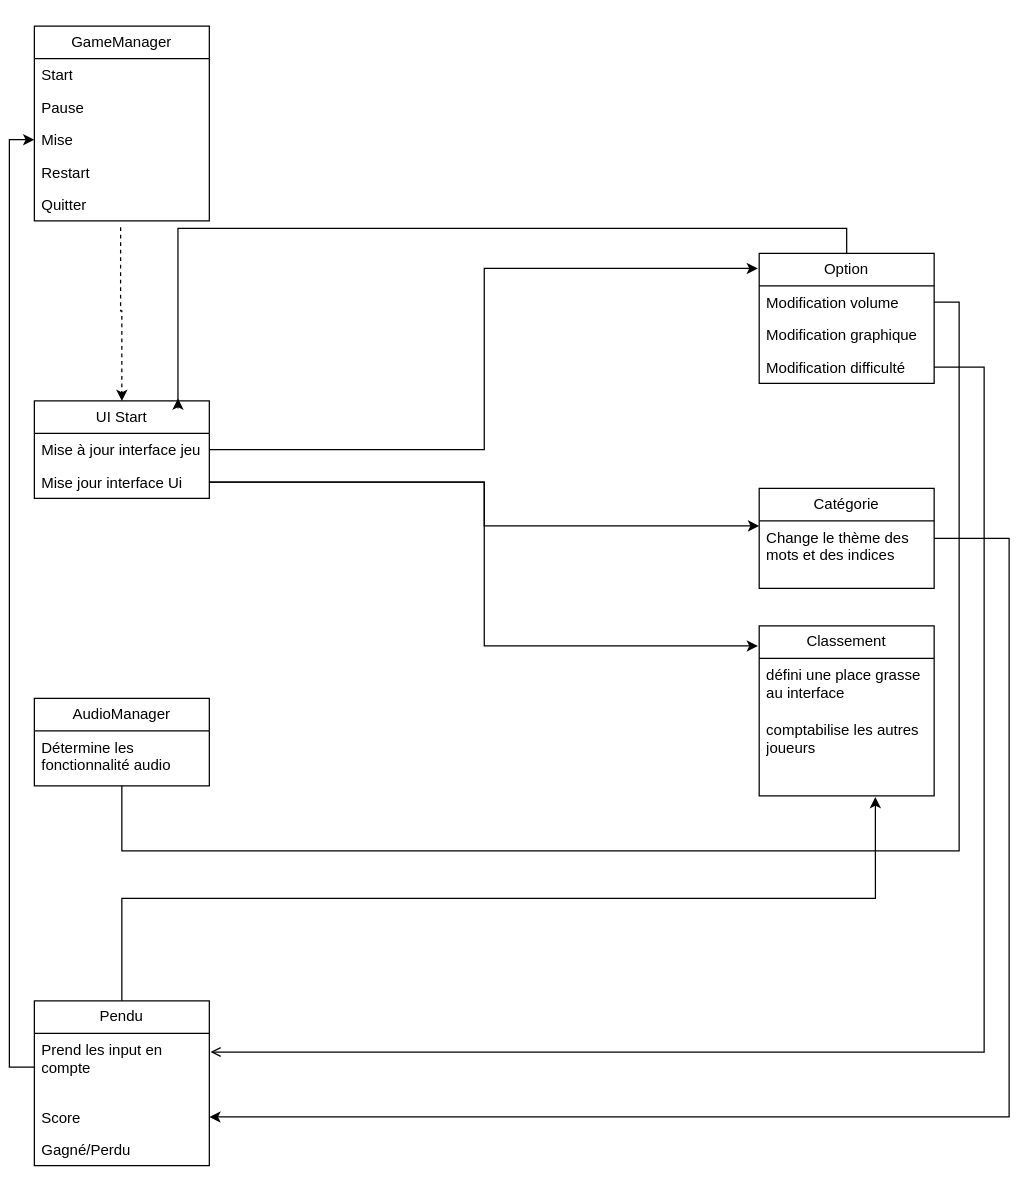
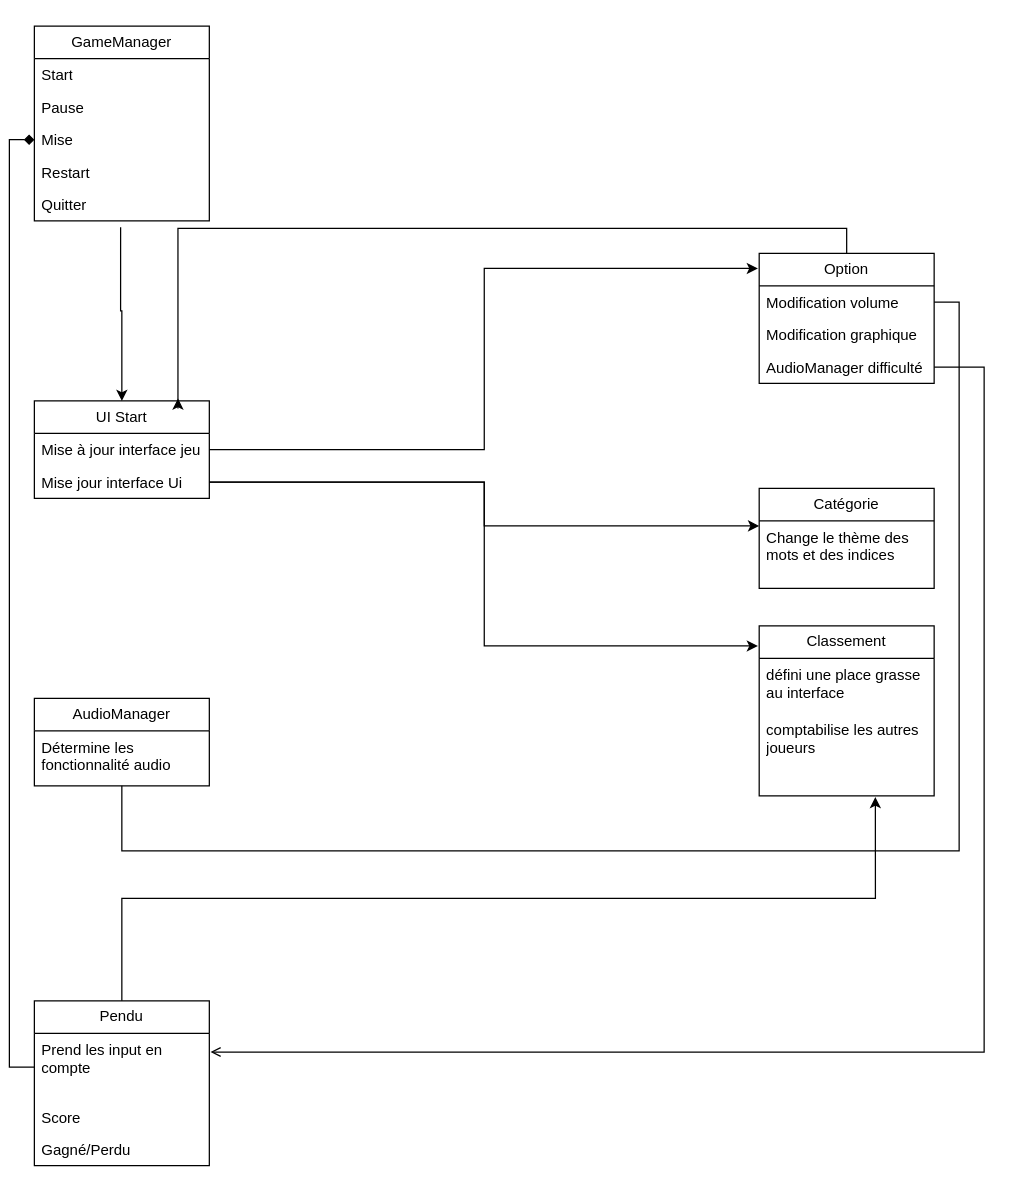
(24, 139) -> (24, 139)
(121, 311) -> (121, 311)
(848, 377) -> (848, 377)
(939, 1117) -> none
